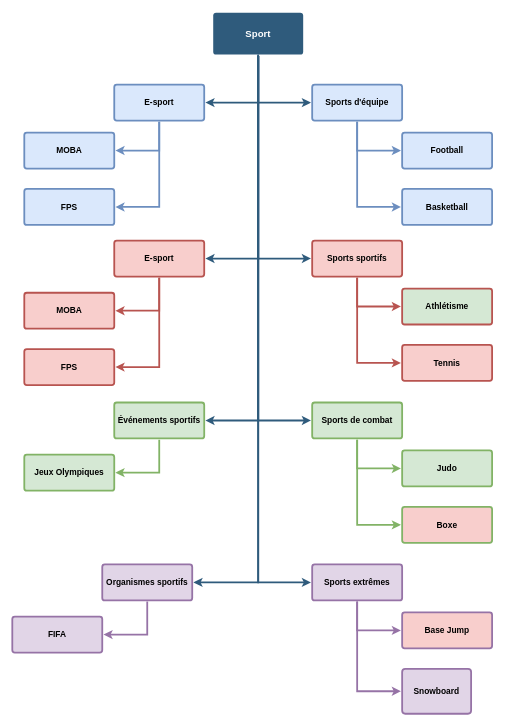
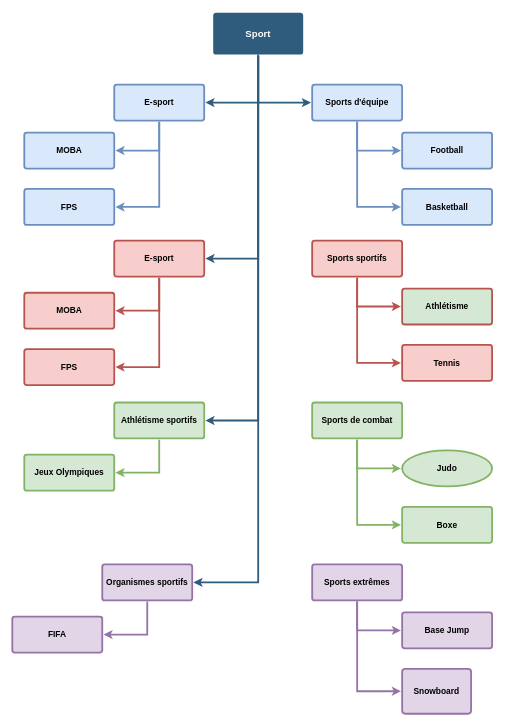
(283, 258) -> none
(159, 420) -> (159, 420)
(283, 420) -> none
(447, 468) -> (447, 468)
(447, 525) -> (447, 525)
(283, 582) -> none
(447, 630) -> (447, 630)
